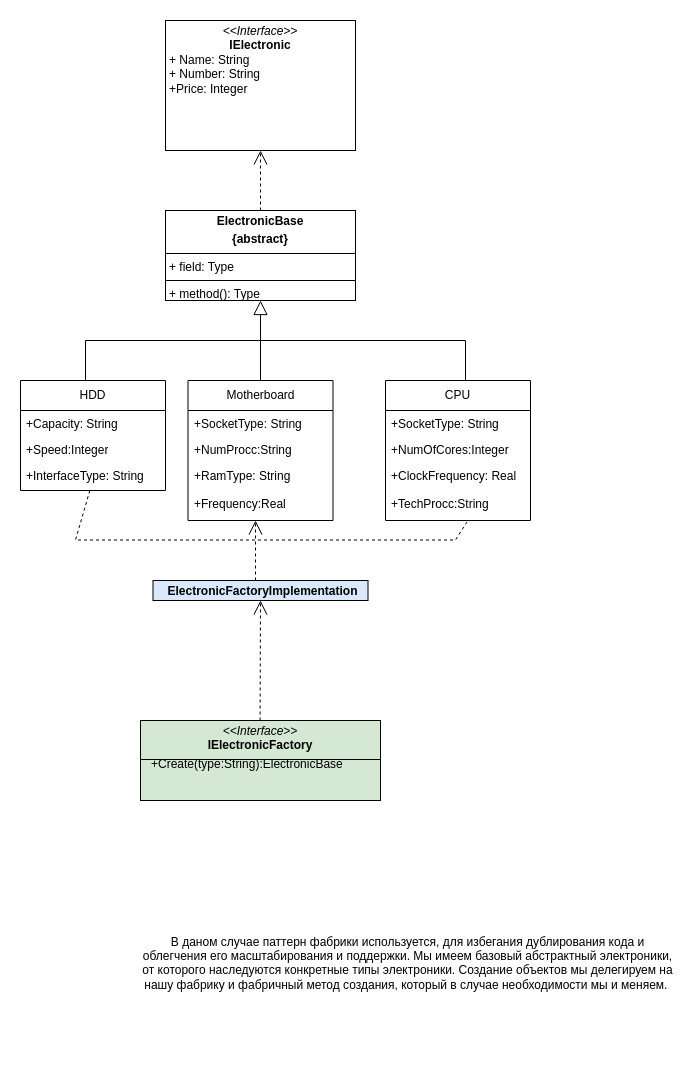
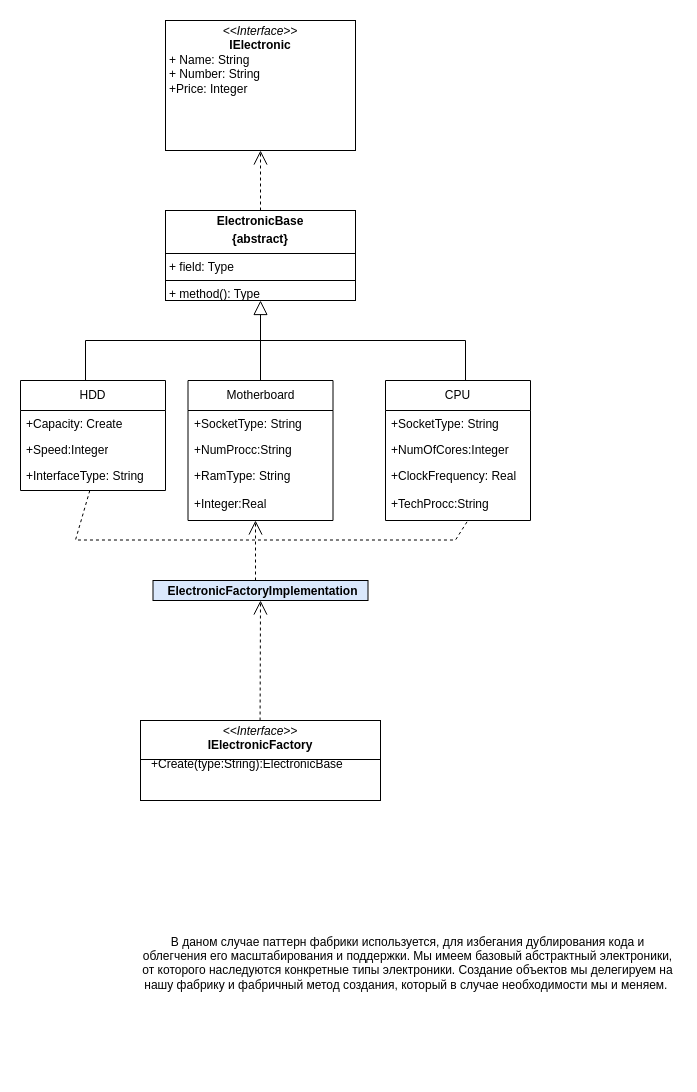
(77, 425) -> (79, 425)
(242, 505) -> (235, 505)
(261, 761) -> (261, 761)
